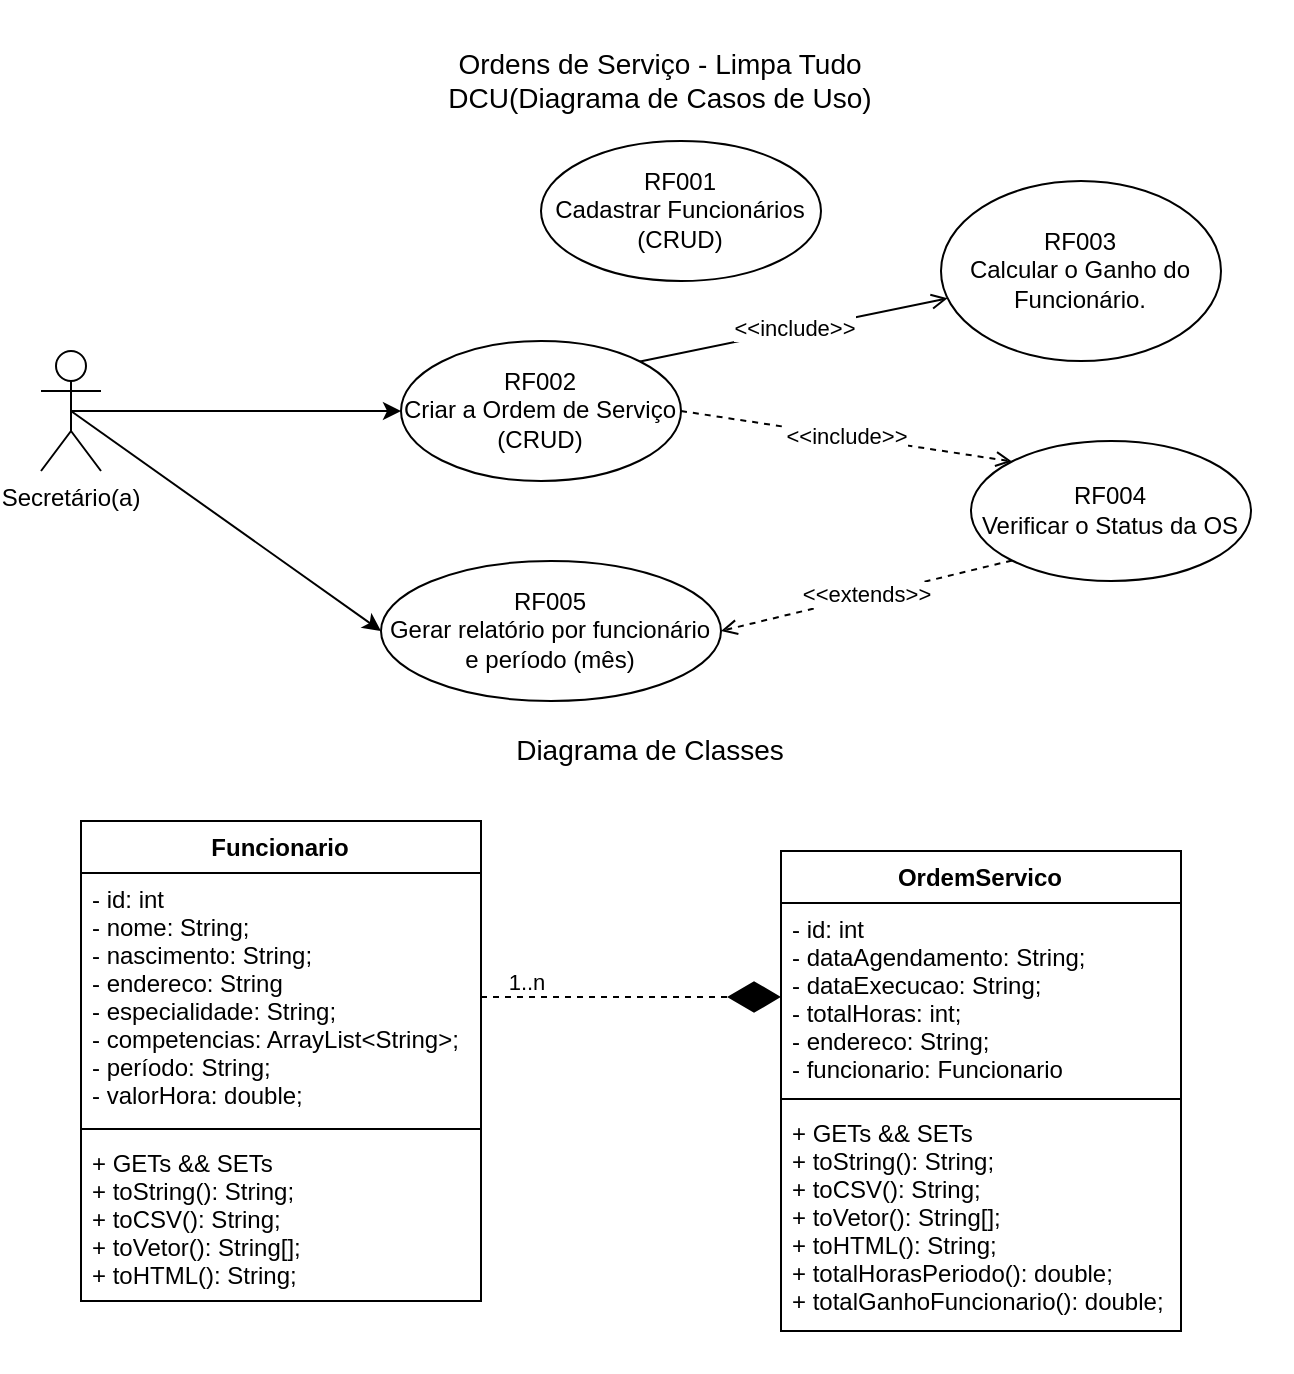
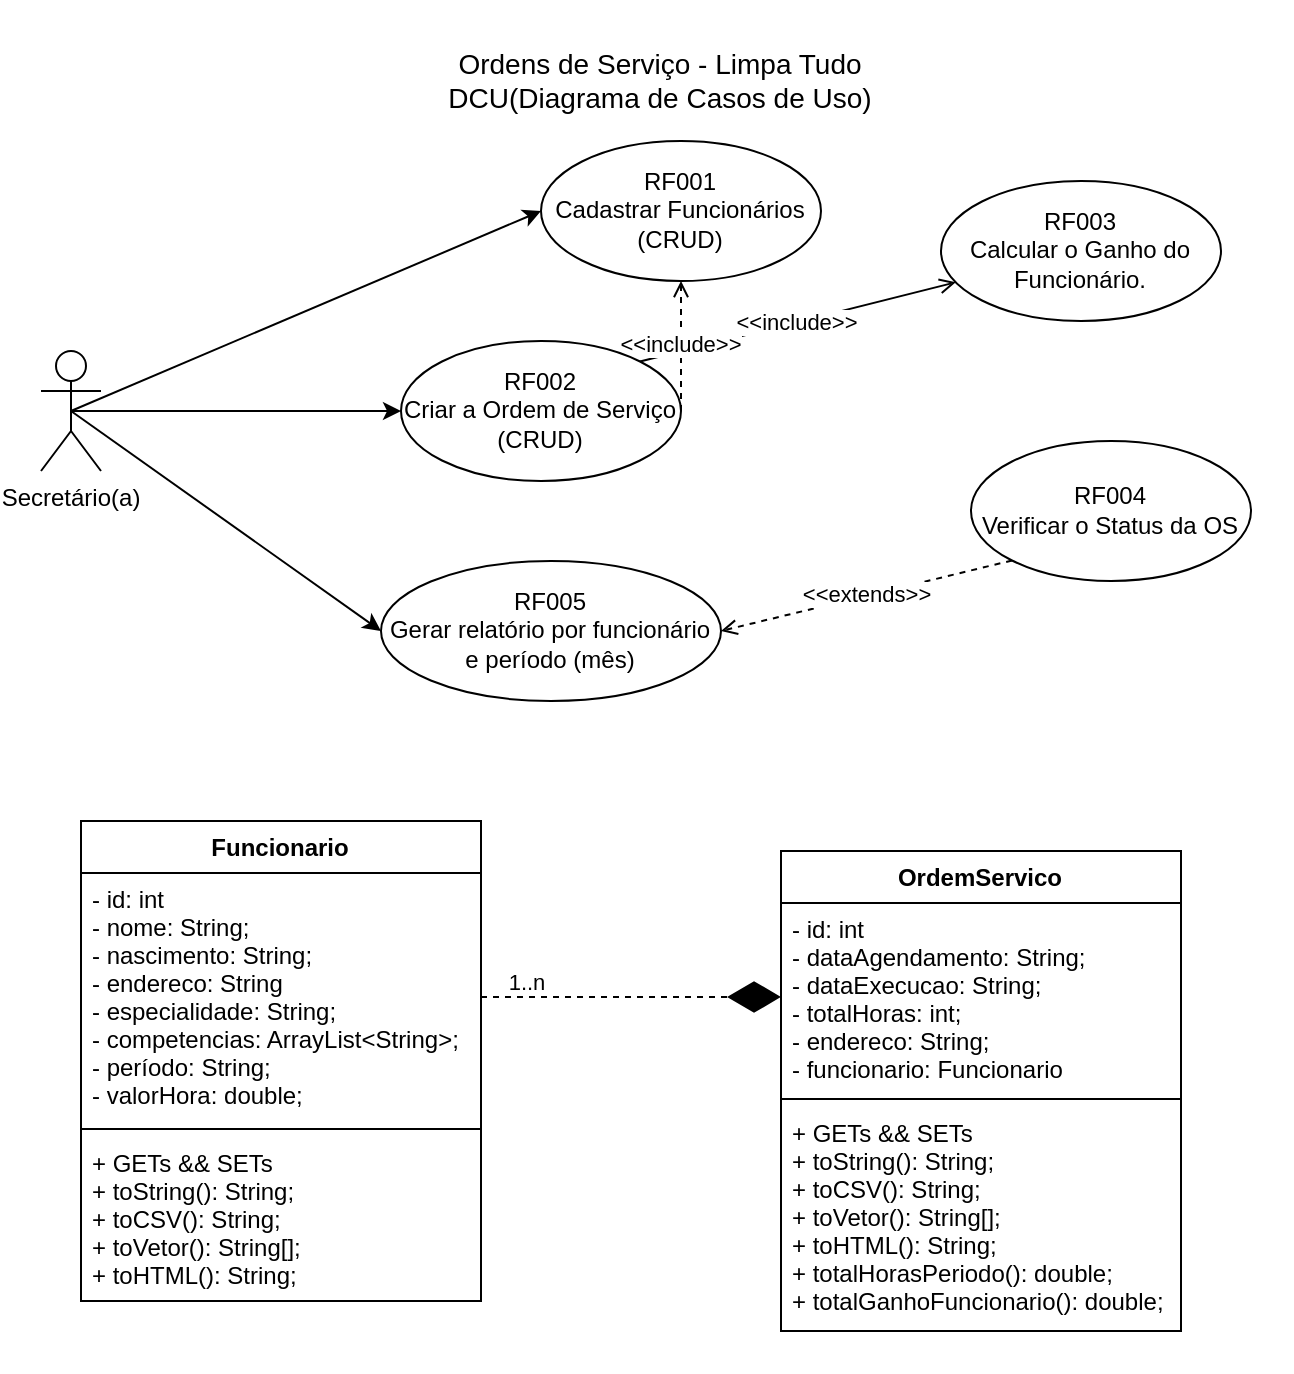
(1081, 271) -> (1081, 251)
none -> (313, 308)
(731, 419) -> (681, 384)
(651, 751) -> none
